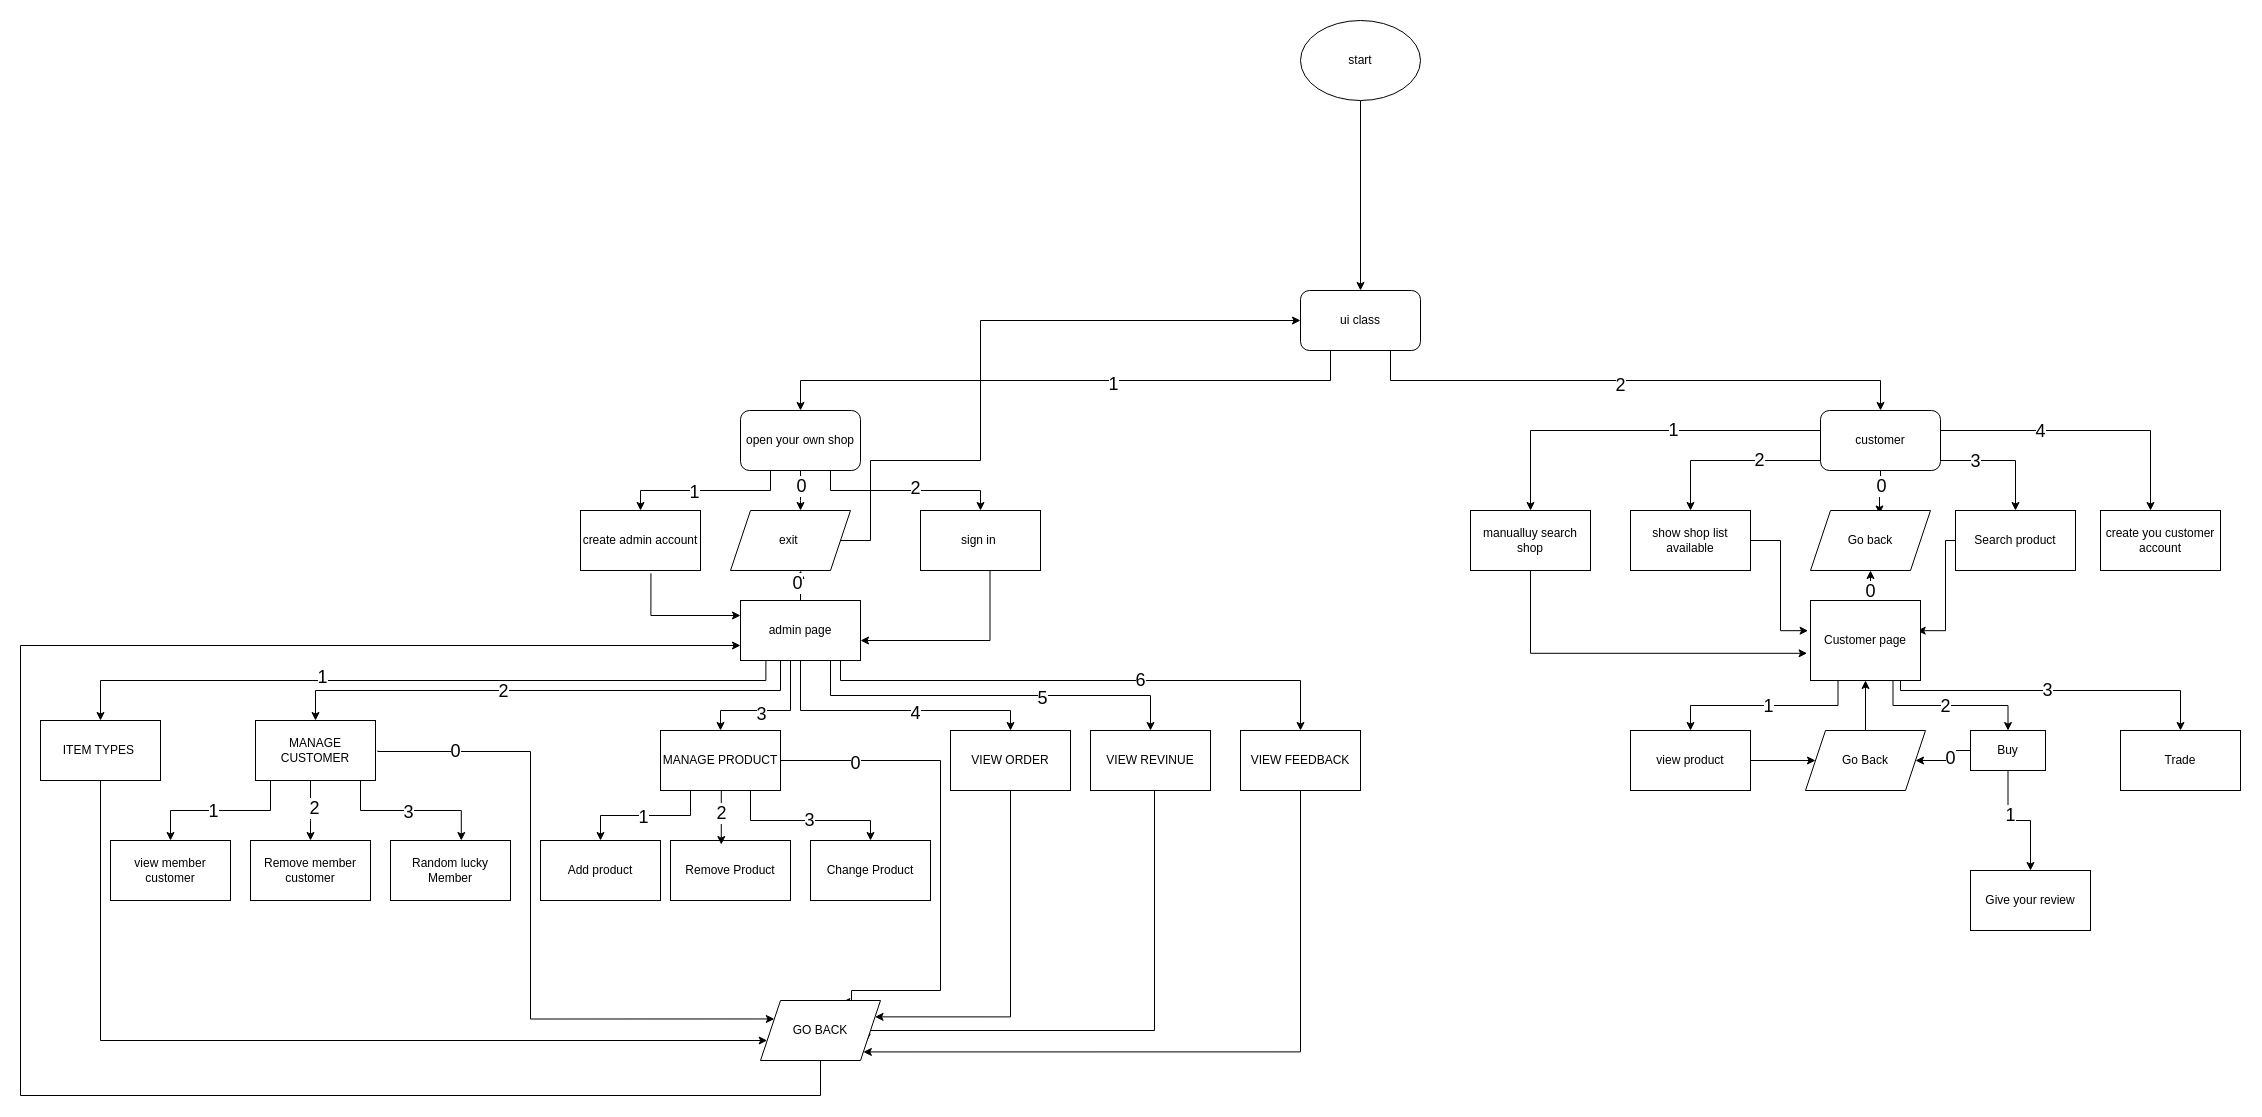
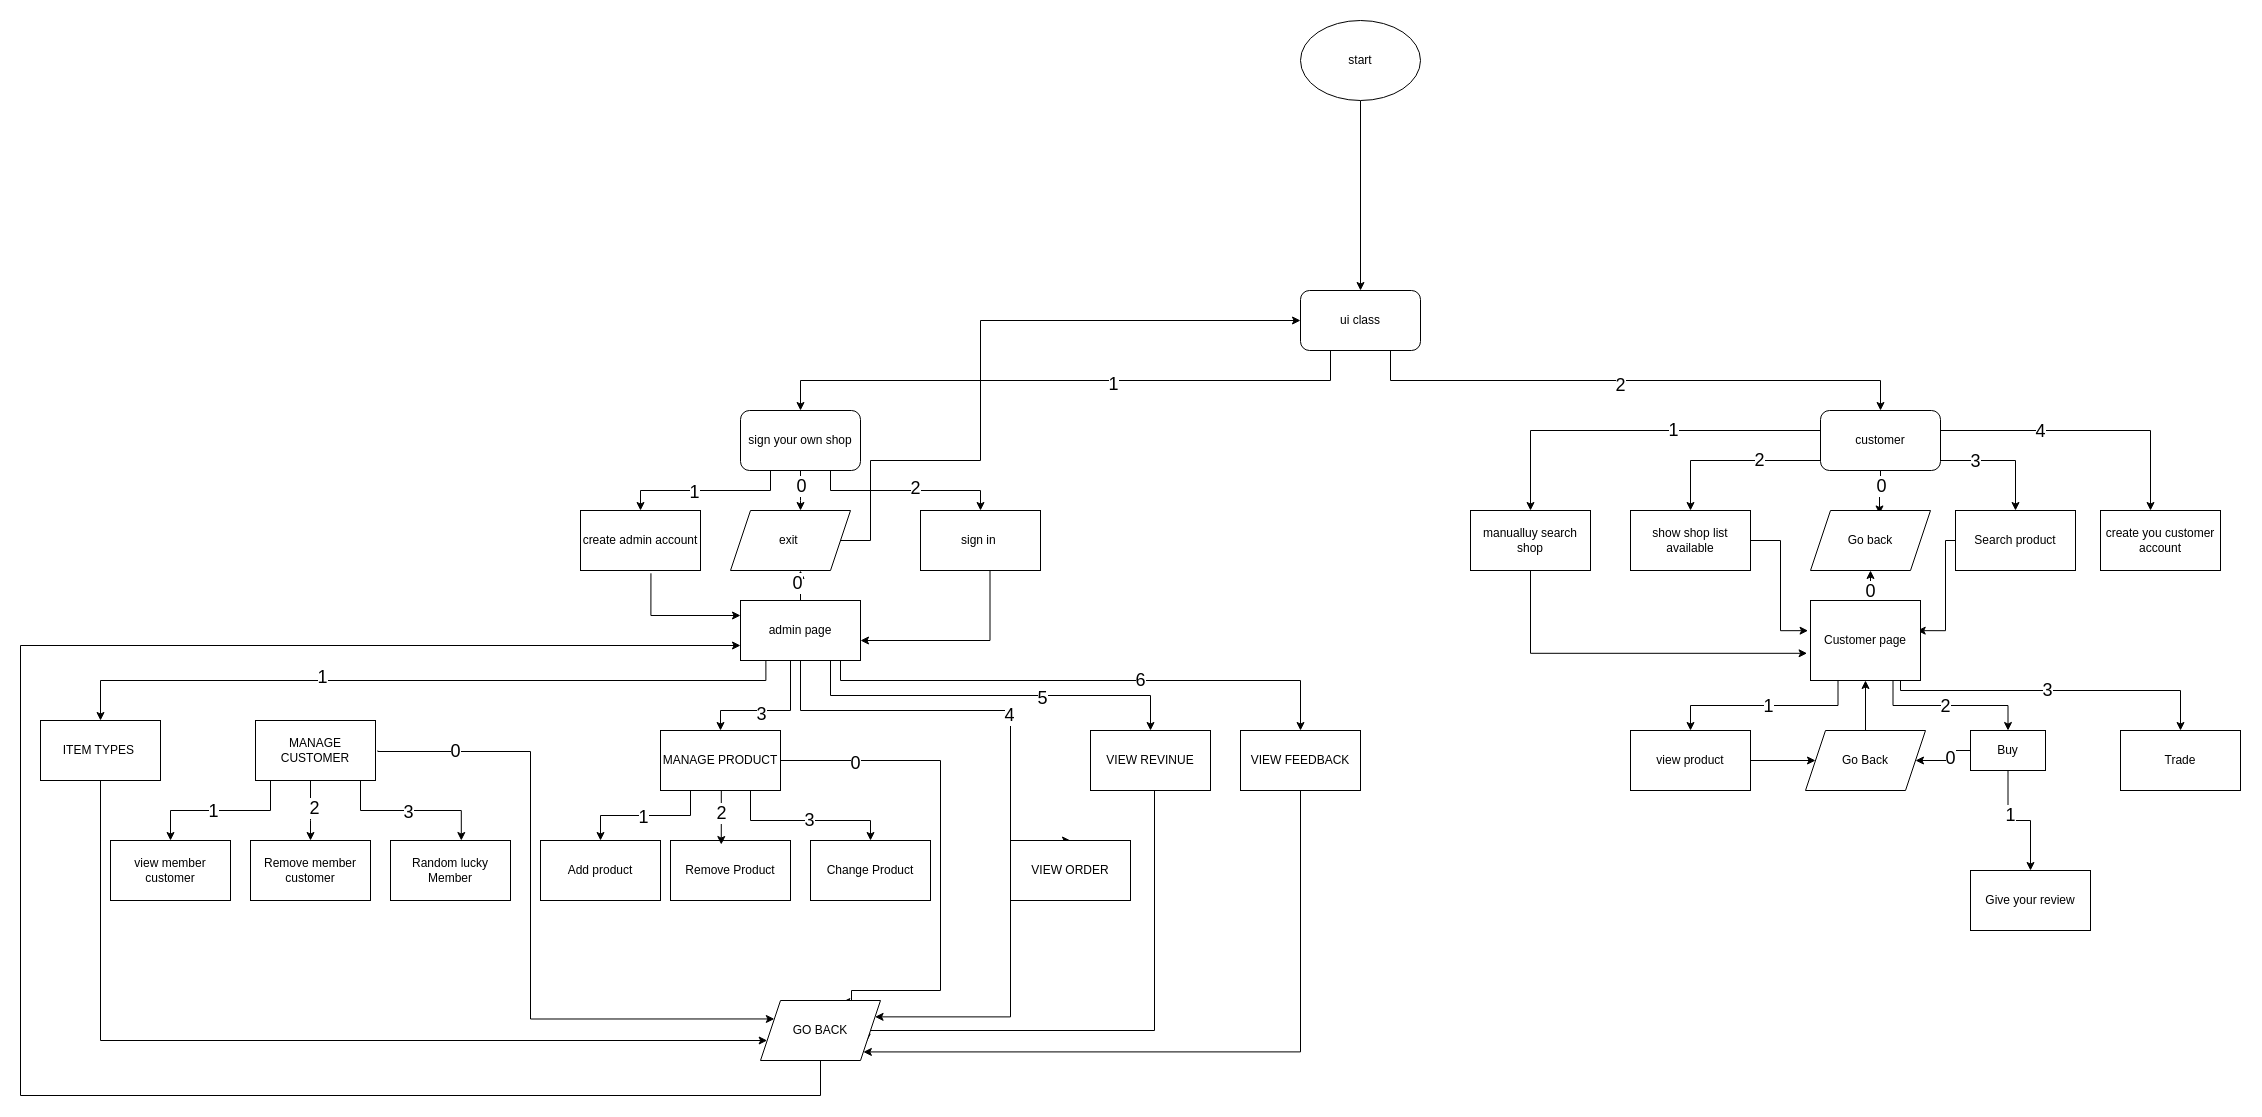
(801, 441) -> (801, 441)
(554, 691) -> none
(1011, 761) -> (1071, 871)
